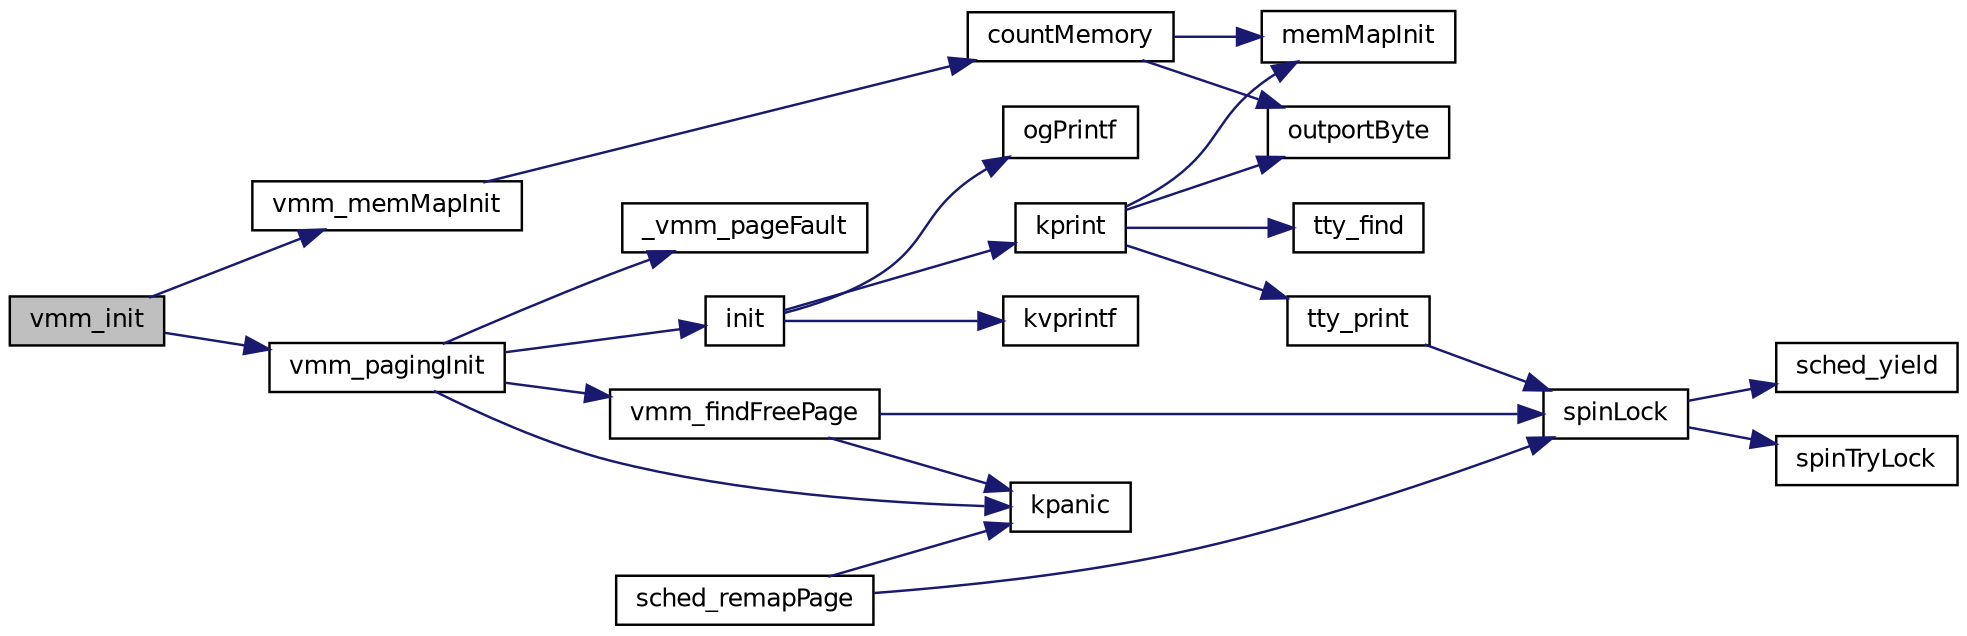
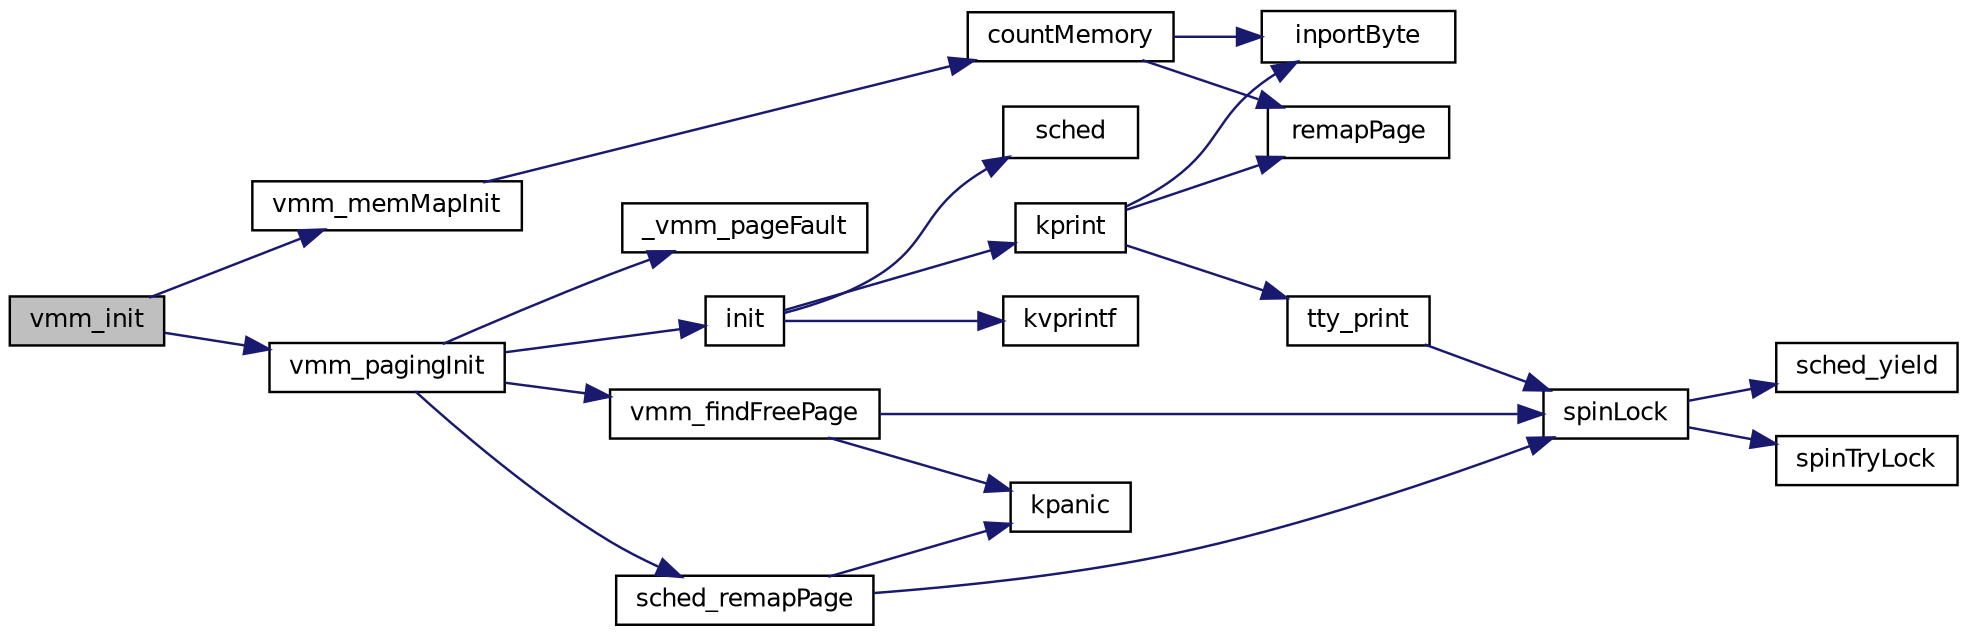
(1359, 37) -> (1359, 37)
(1071, 132) -> (1071, 132)
(1359, 132) -> (1359, 132)
(1359, 228) -> none
(702, 480) -> (531, 487)
